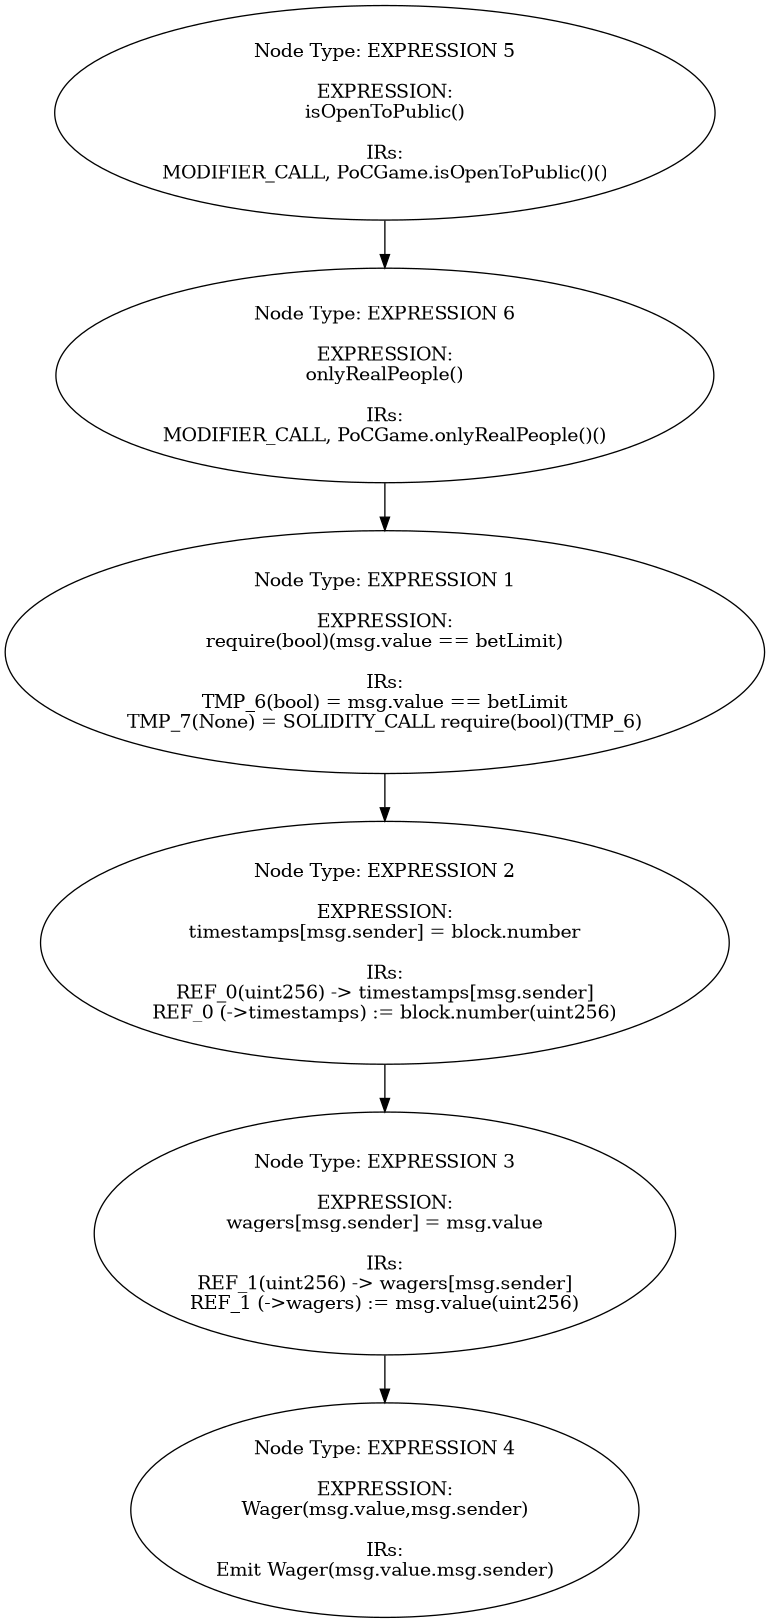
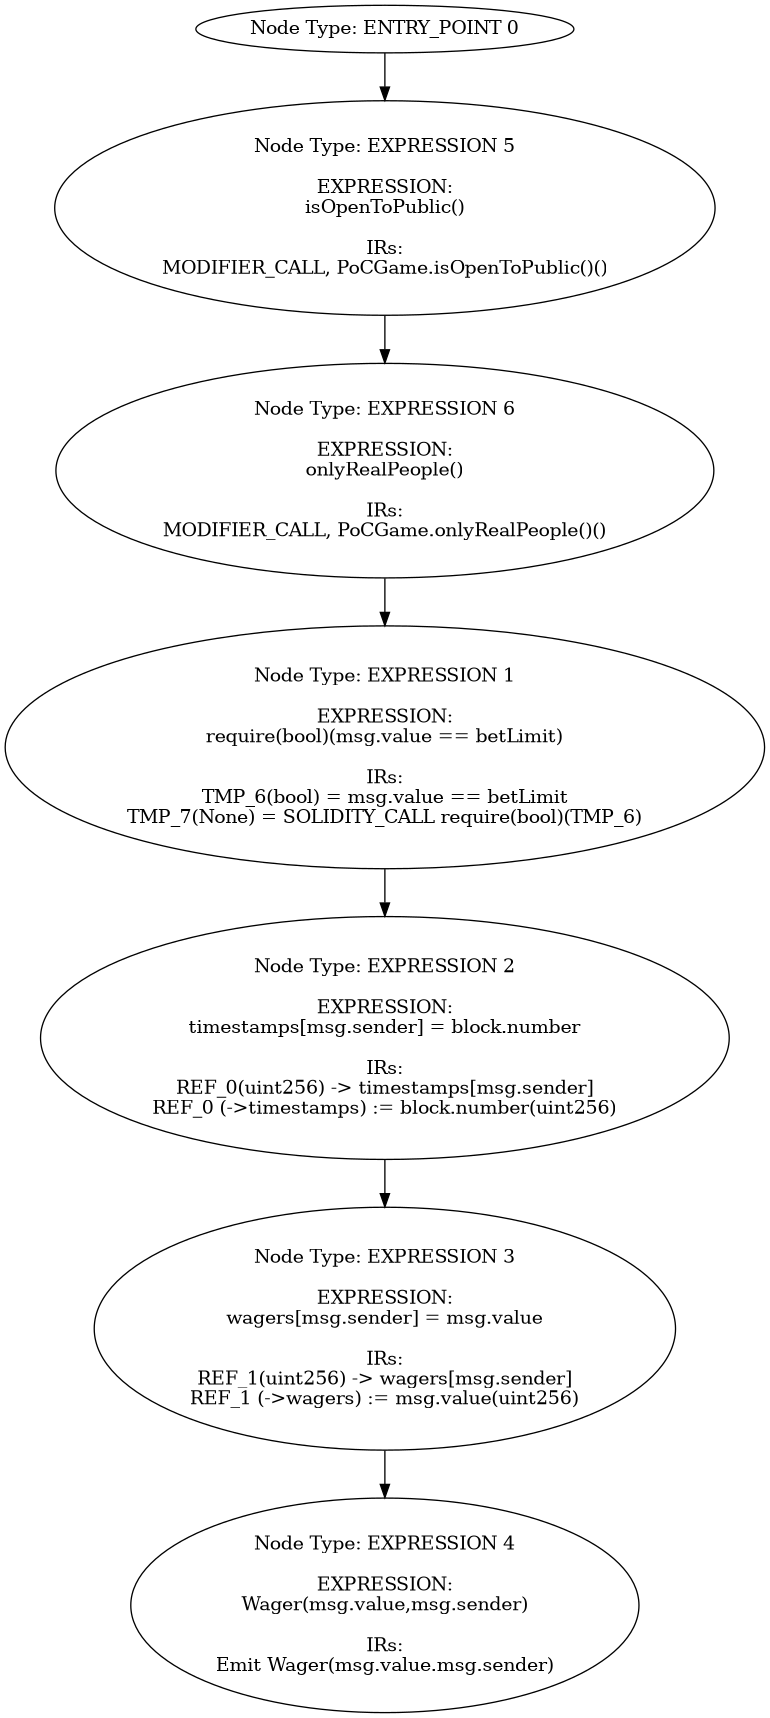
none -> (385, 29)
